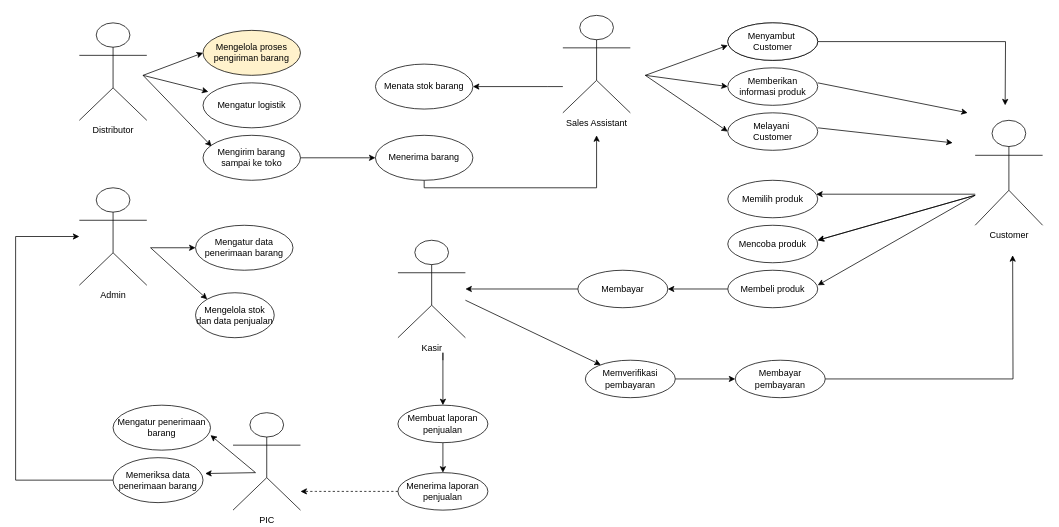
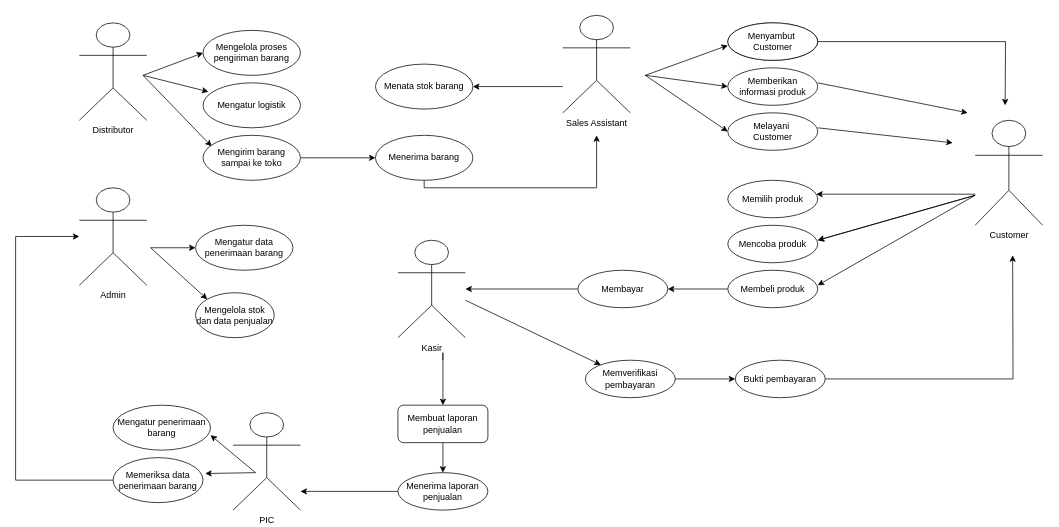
(252, 53) -> (252, 53)
(780, 379) -> (780, 379)
(443, 424) -> (443, 424)
(352, 492) -> (352, 492)
